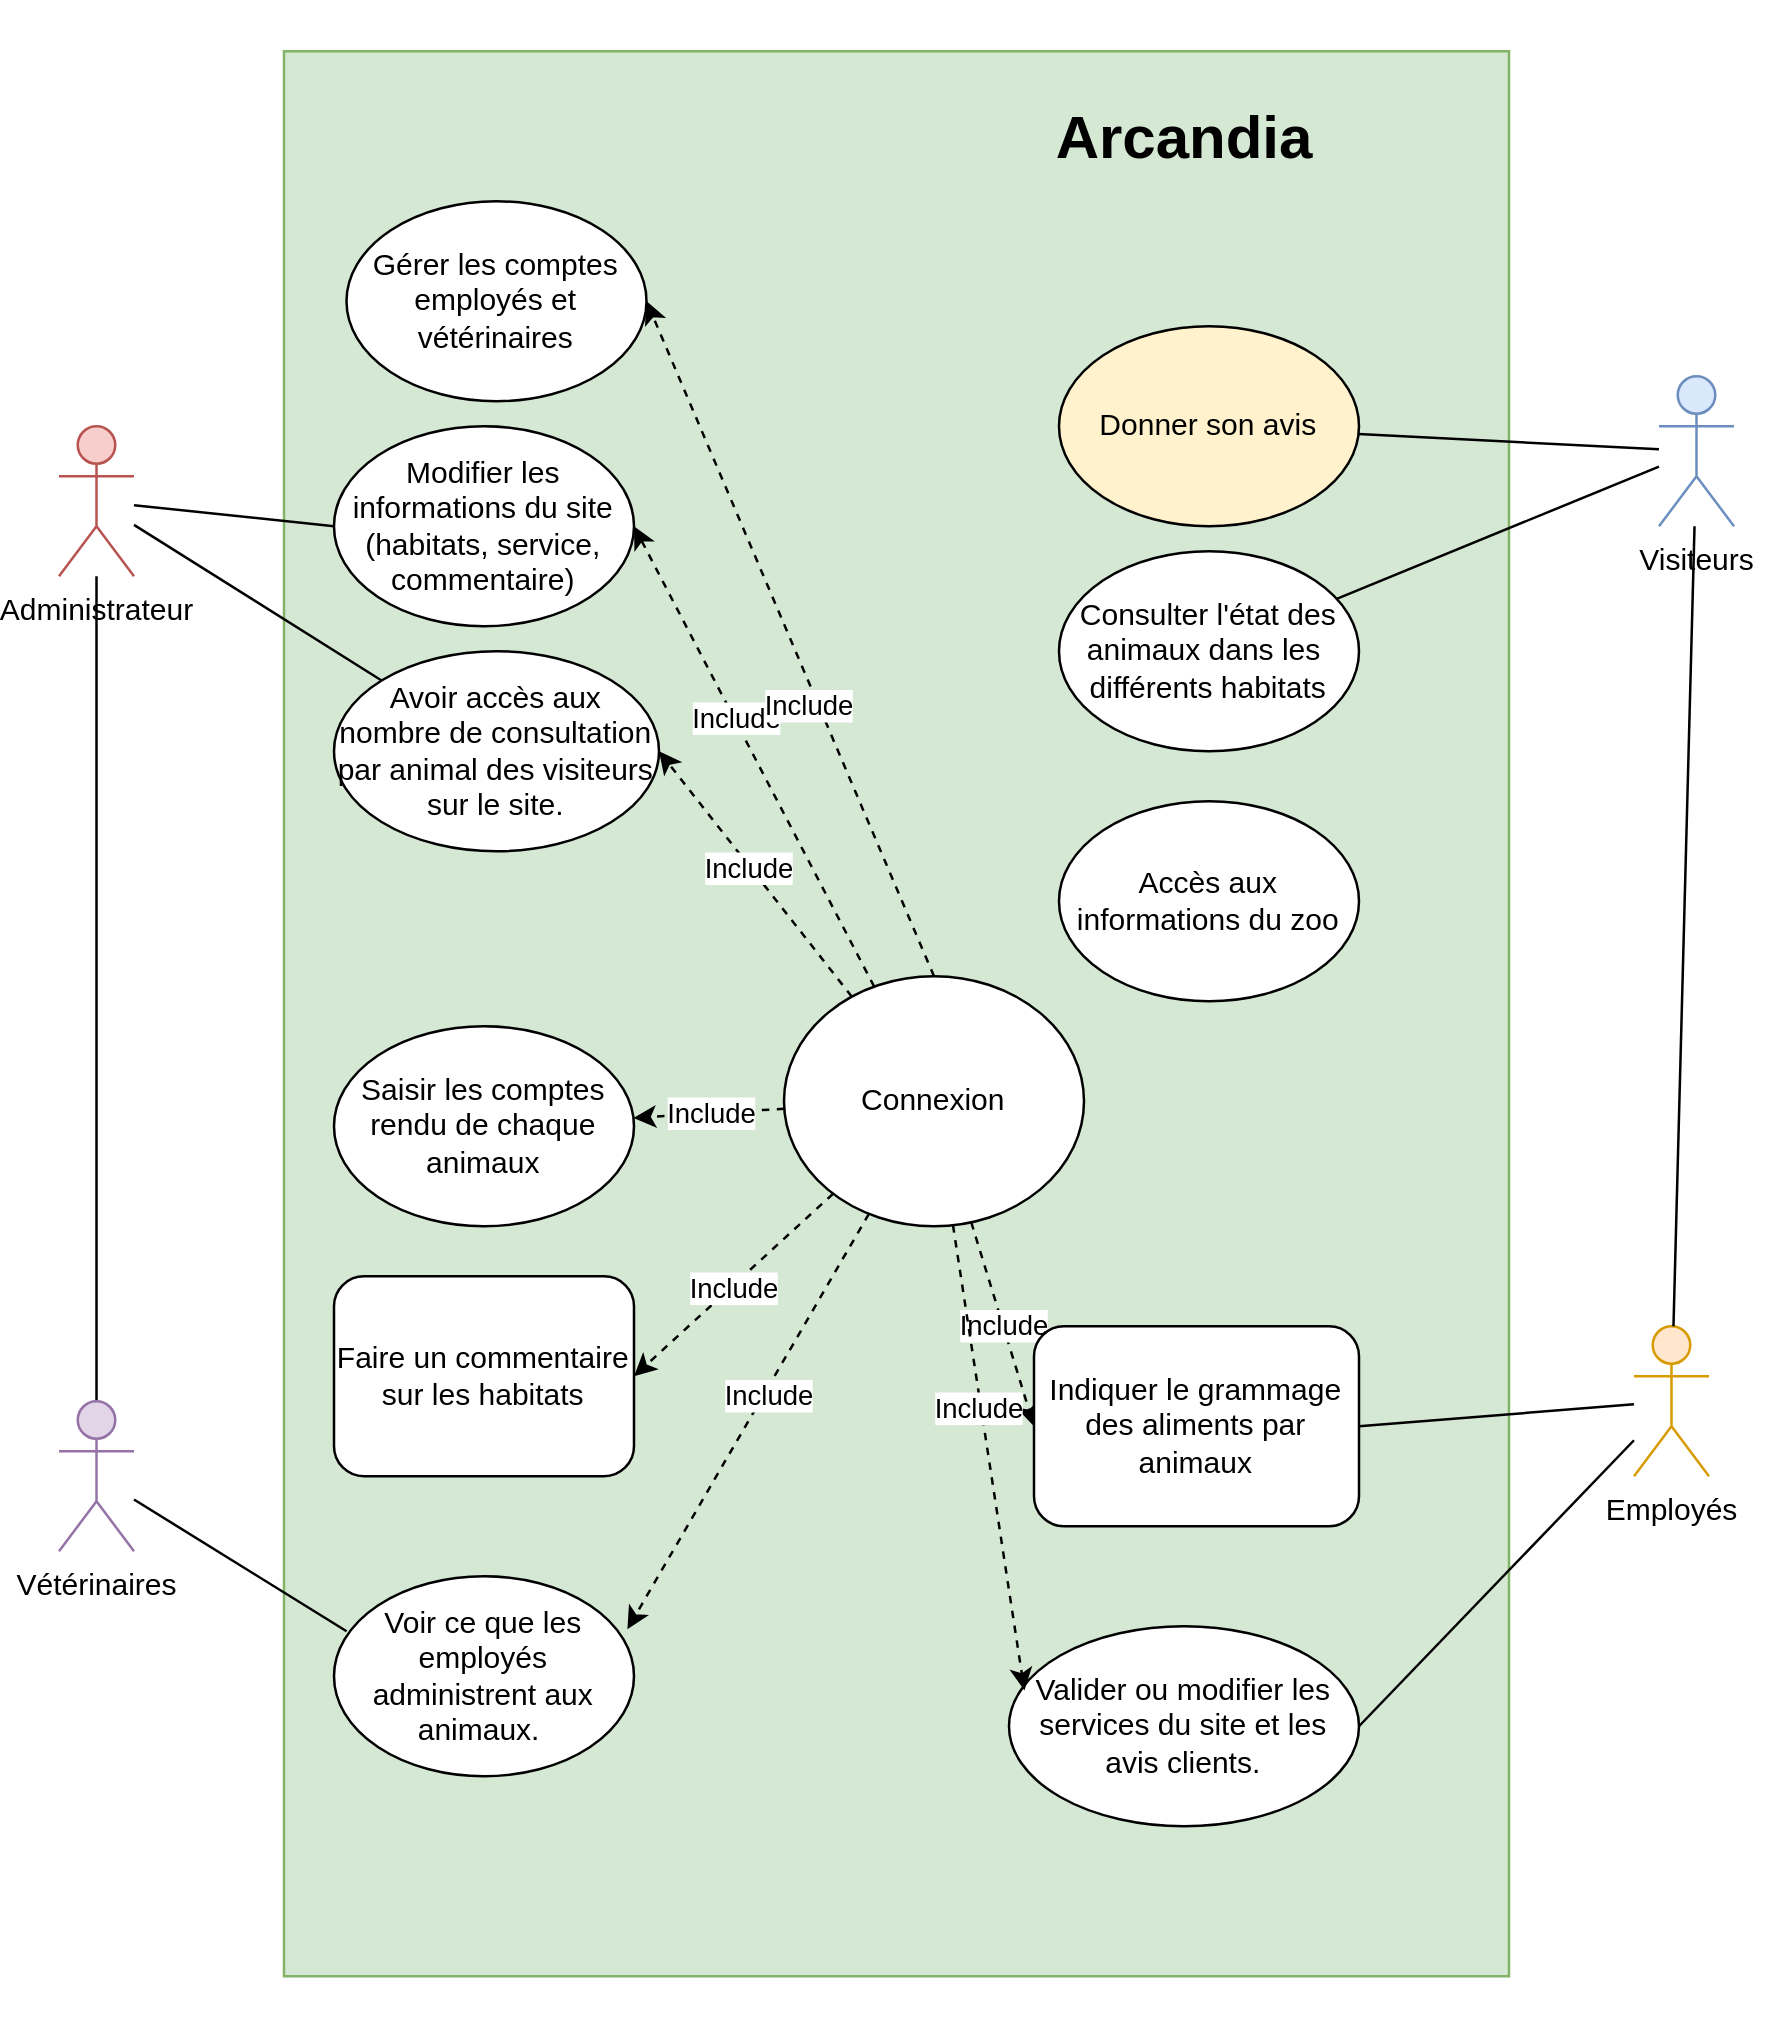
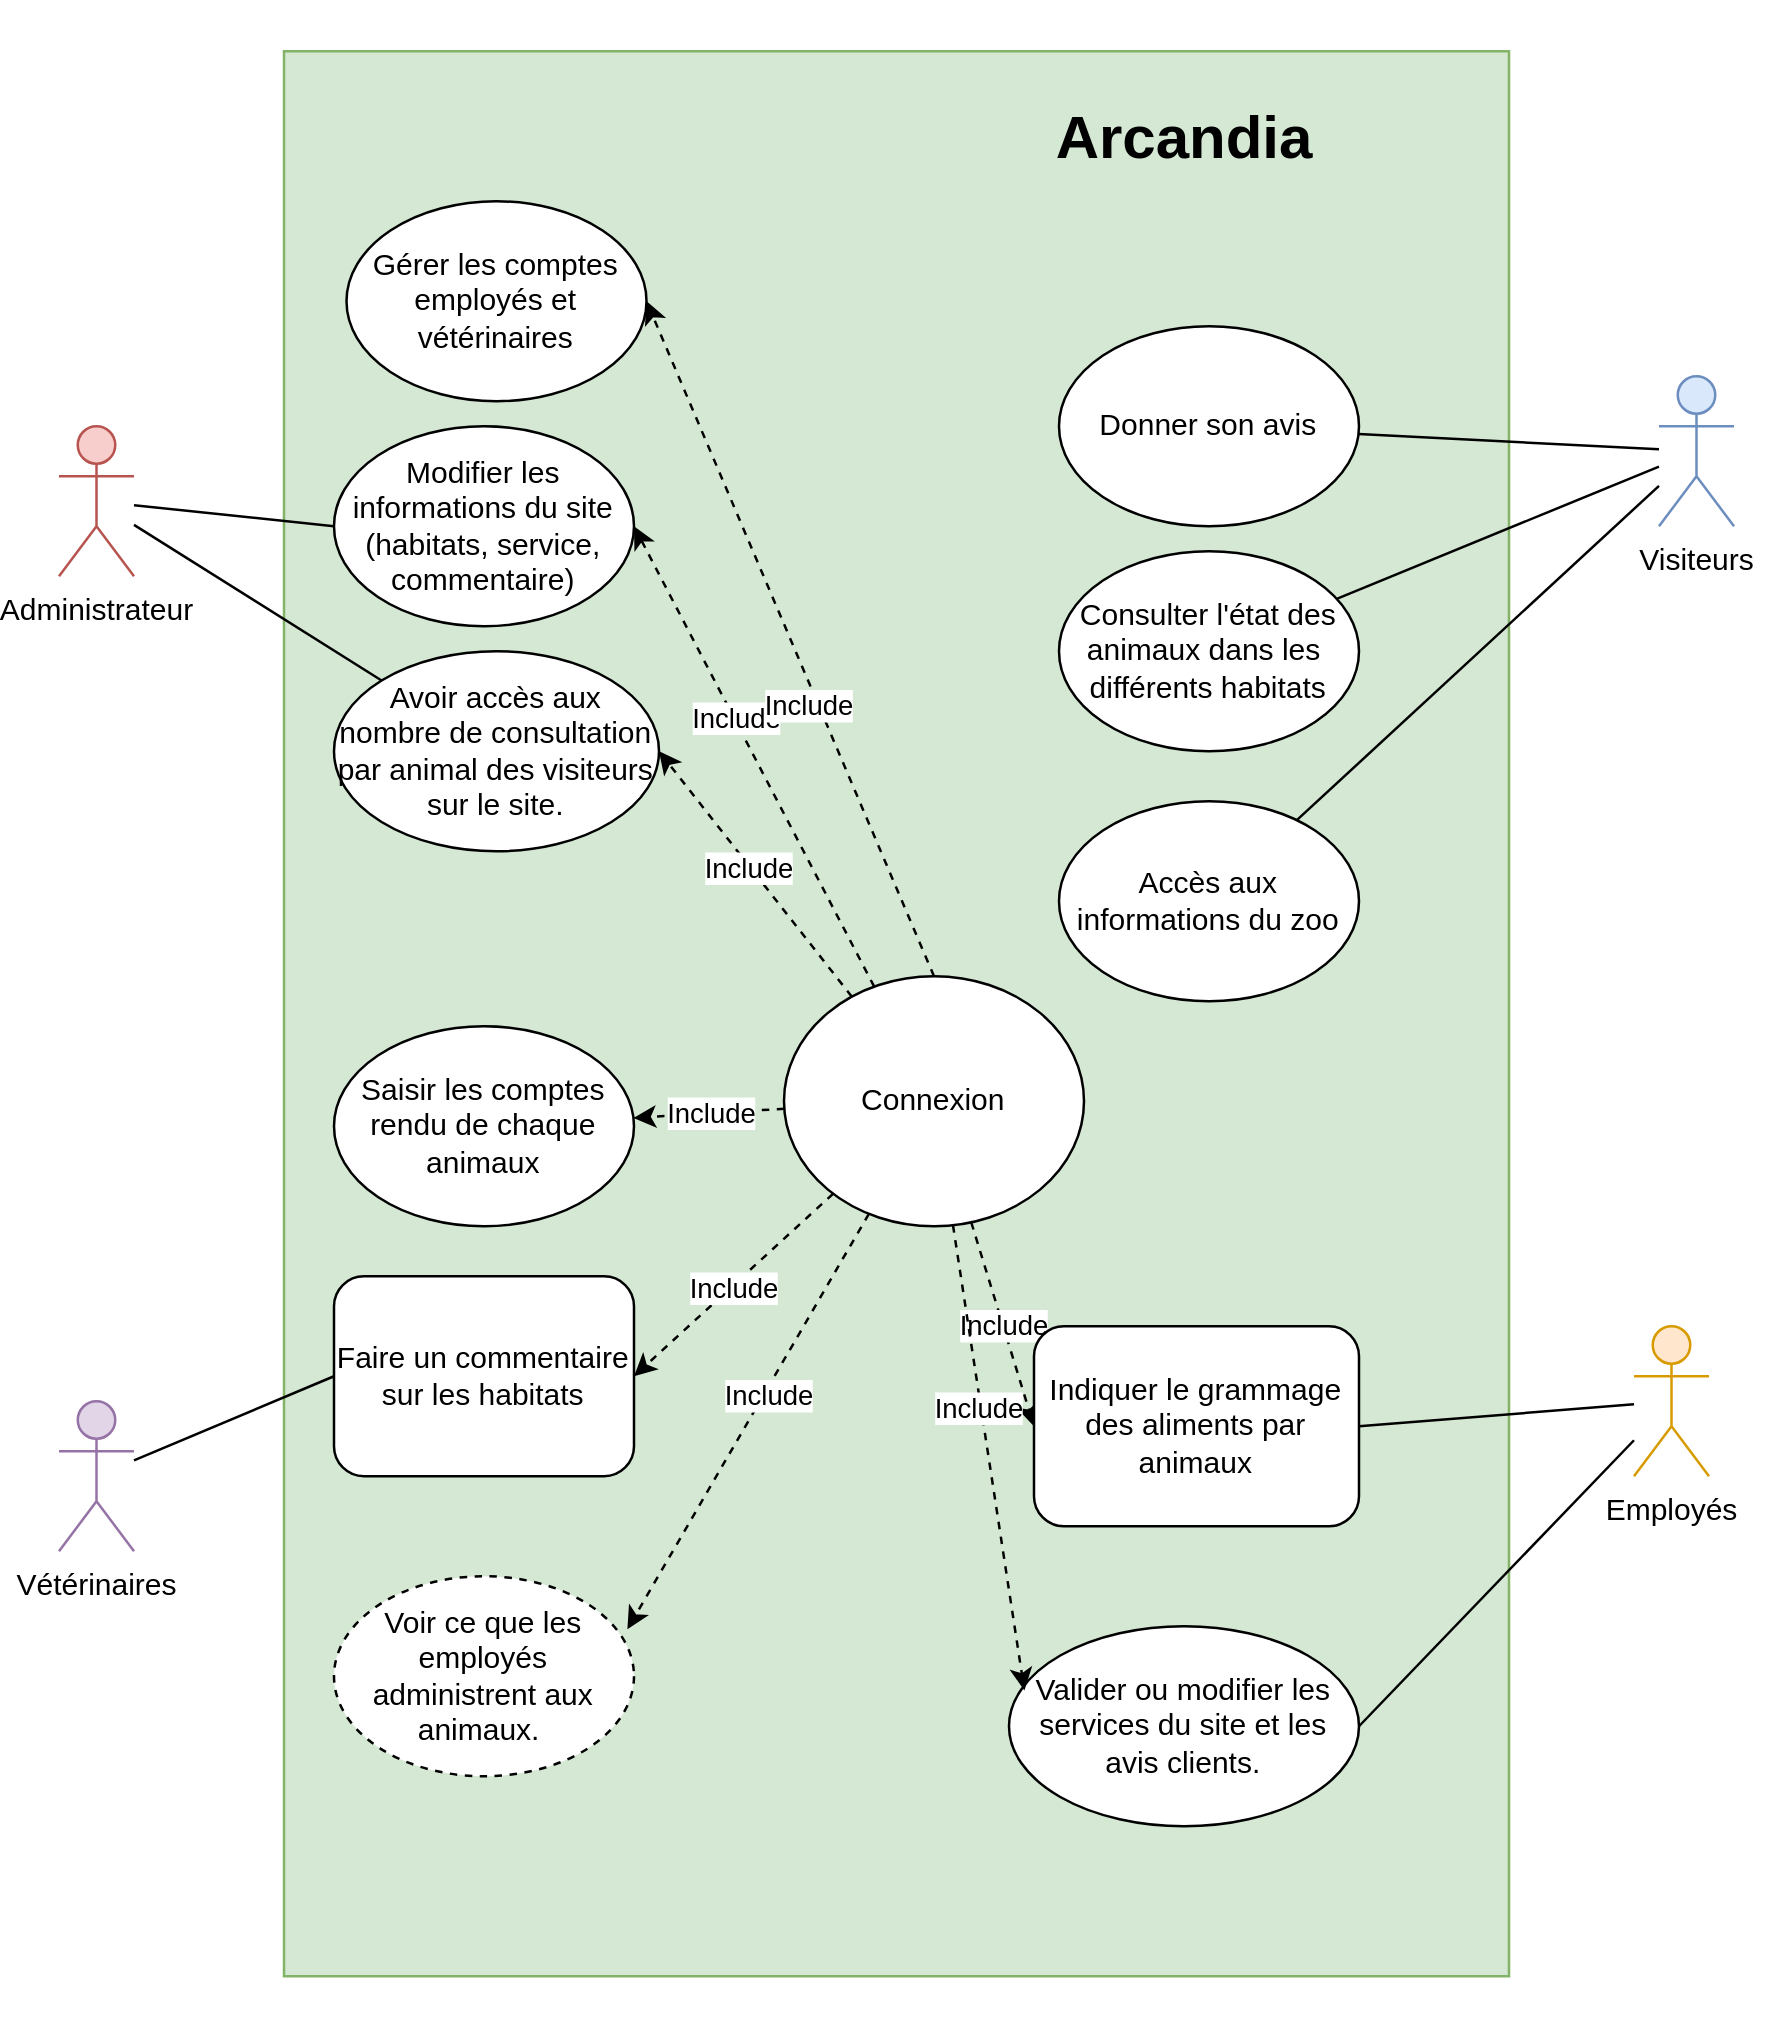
(1209, 426) -> (1209, 426)
(1684, 926) -> (1478, 653)
(96, 989) -> (233, 1419)
(240, 1565) -> none
(484, 1676) -> (484, 1676)
